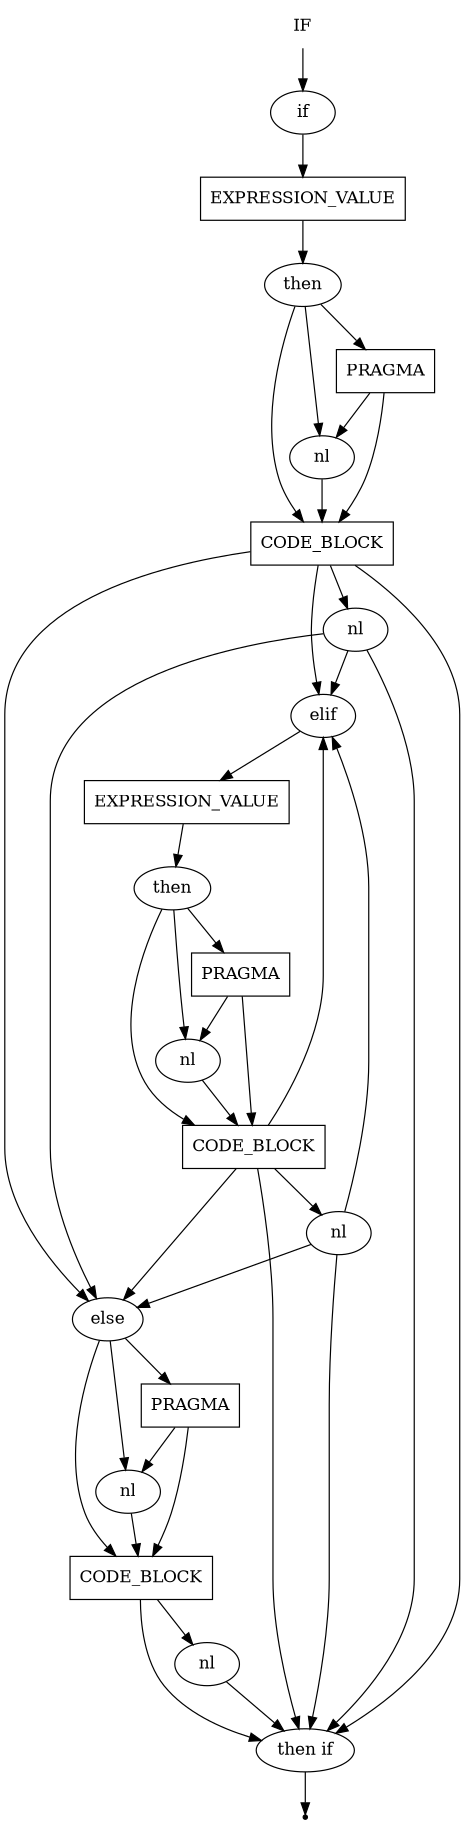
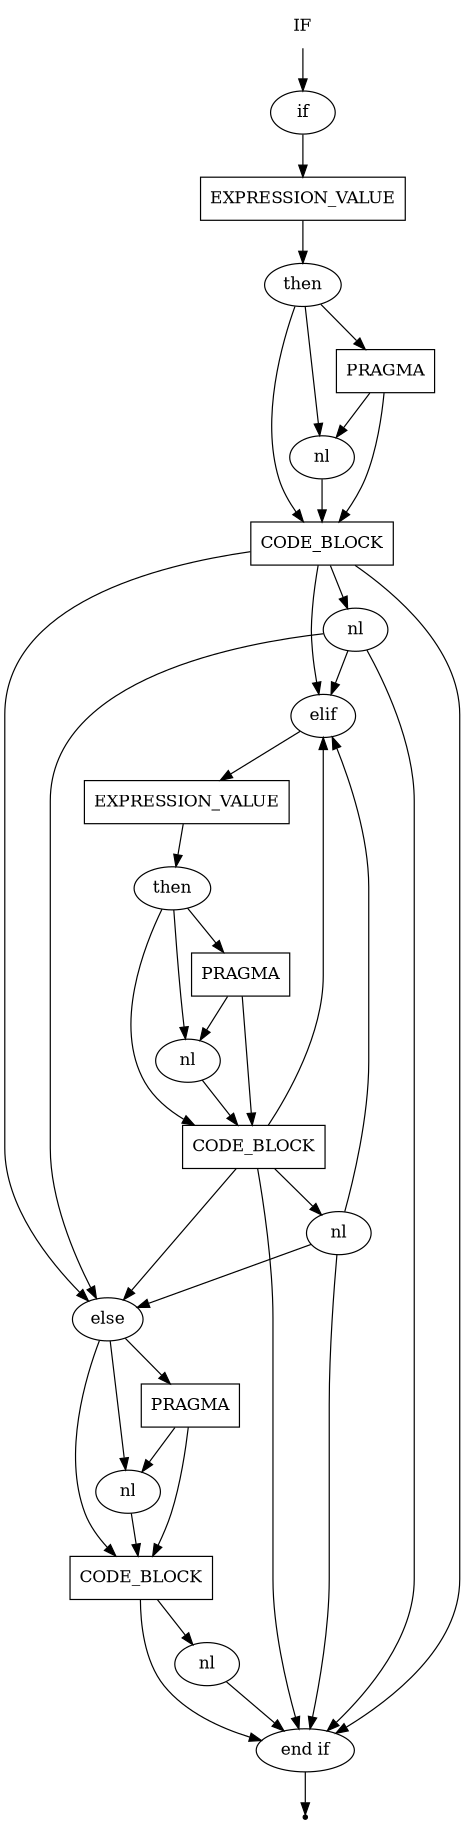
(305, 1750) -> (305, 1750)
